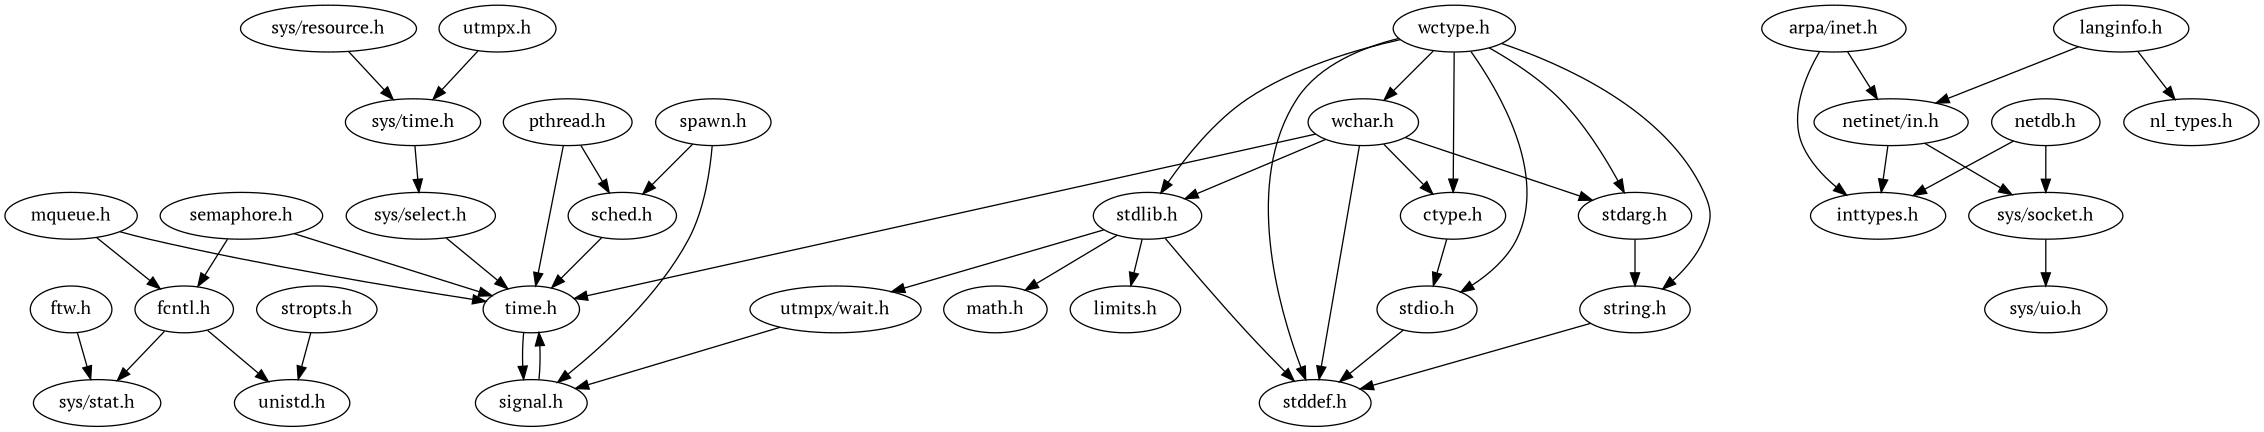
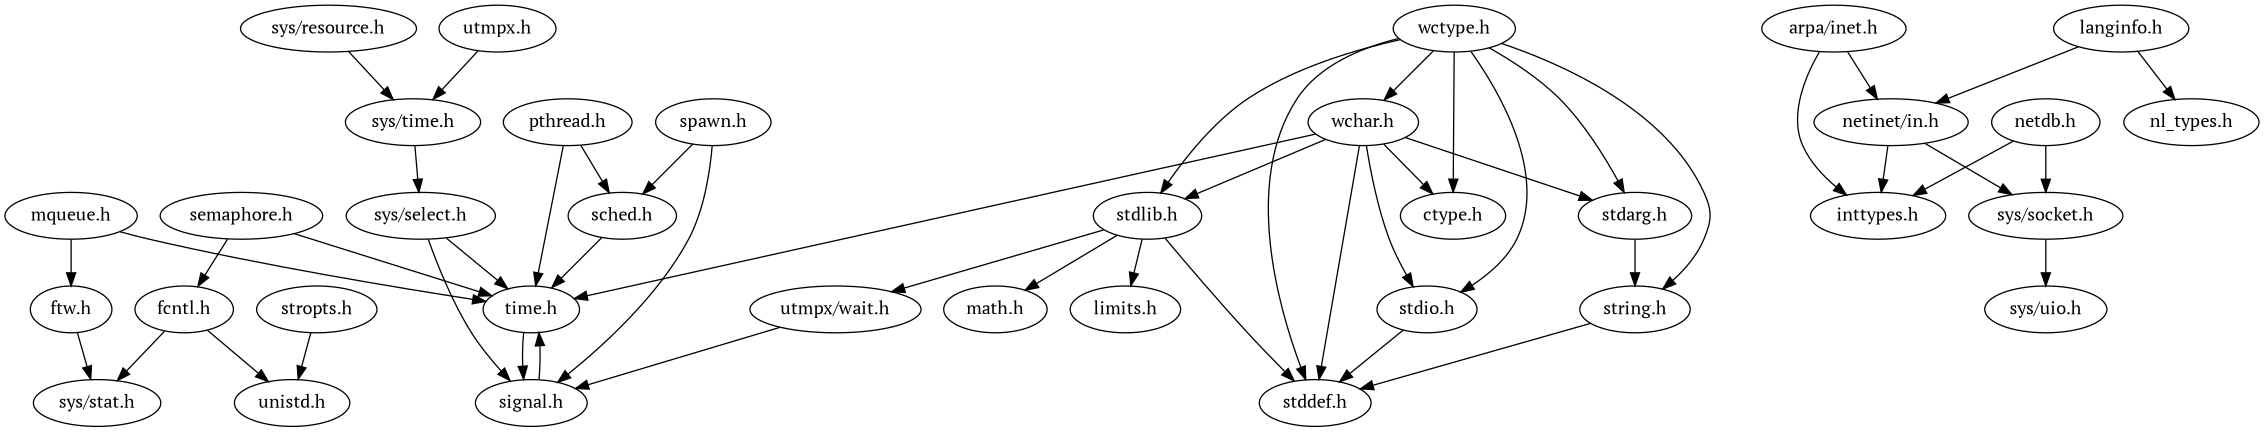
(1442, 256) -> (1381, 212)
(123, 259) -> (71, 256)
none -> (458, 309)
